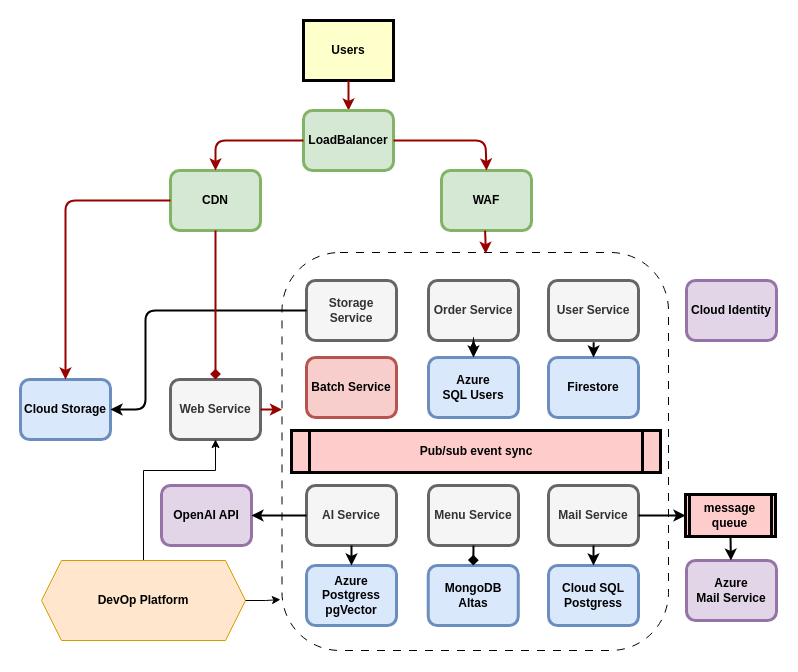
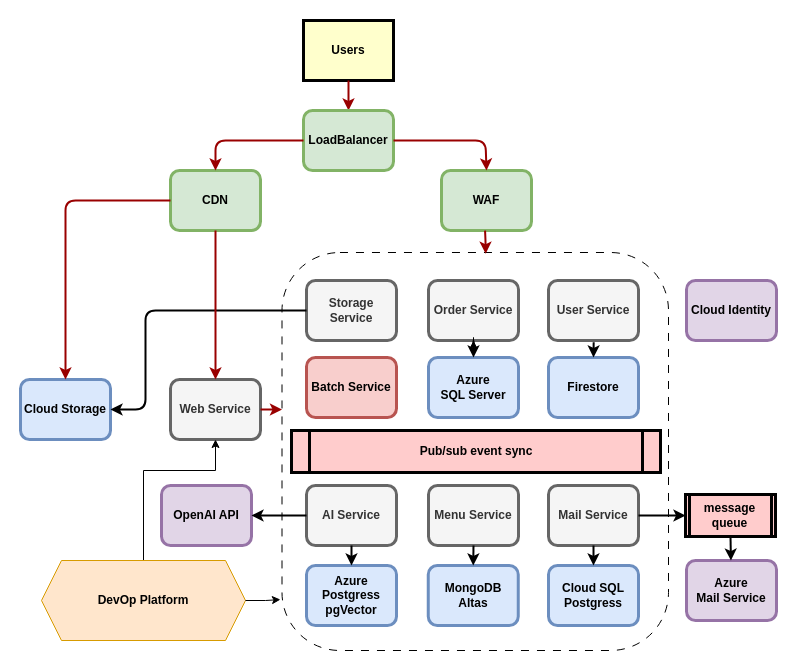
(216, 368) -> (216, 369)
(474, 388) -> (474, 388)
(473, 554) -> (473, 555)
